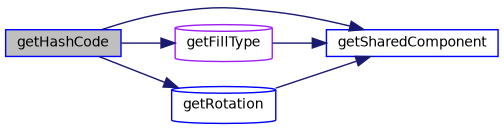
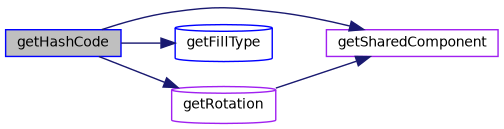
(224, 43) -> (224, 43)
(292, 43) -> none
(412, 43) -> (412, 43)
(224, 105) -> (224, 105)
